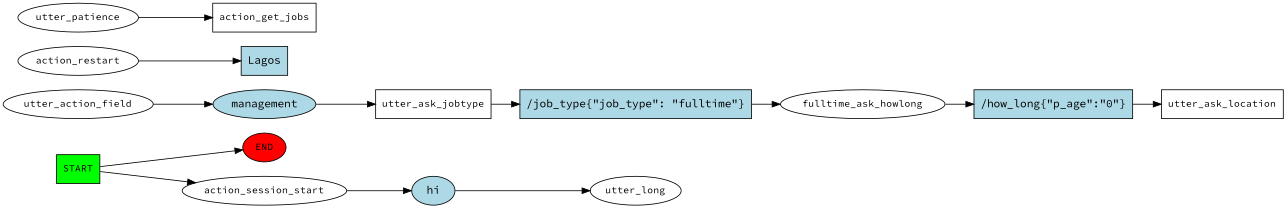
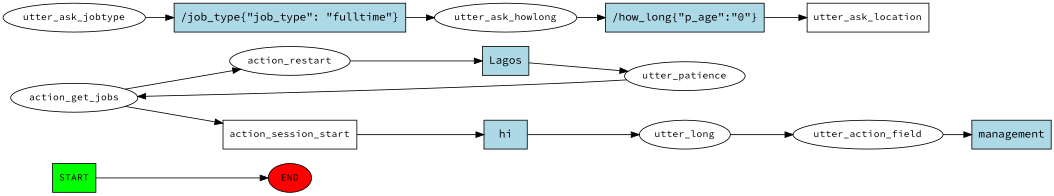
(264, 18) -> (74, 98)
none -> (574, 67)
none -> (179, 80)
(264, 104) -> (1012, 135)
(342, 104) -> none
(433, 104) -> (74, 18)
(863, 104) -> (506, 18)
none -> (758, 135)
(144, 177) -> (170, 114)
(264, 191) -> (290, 135)
(433, 191) -> (506, 135)
